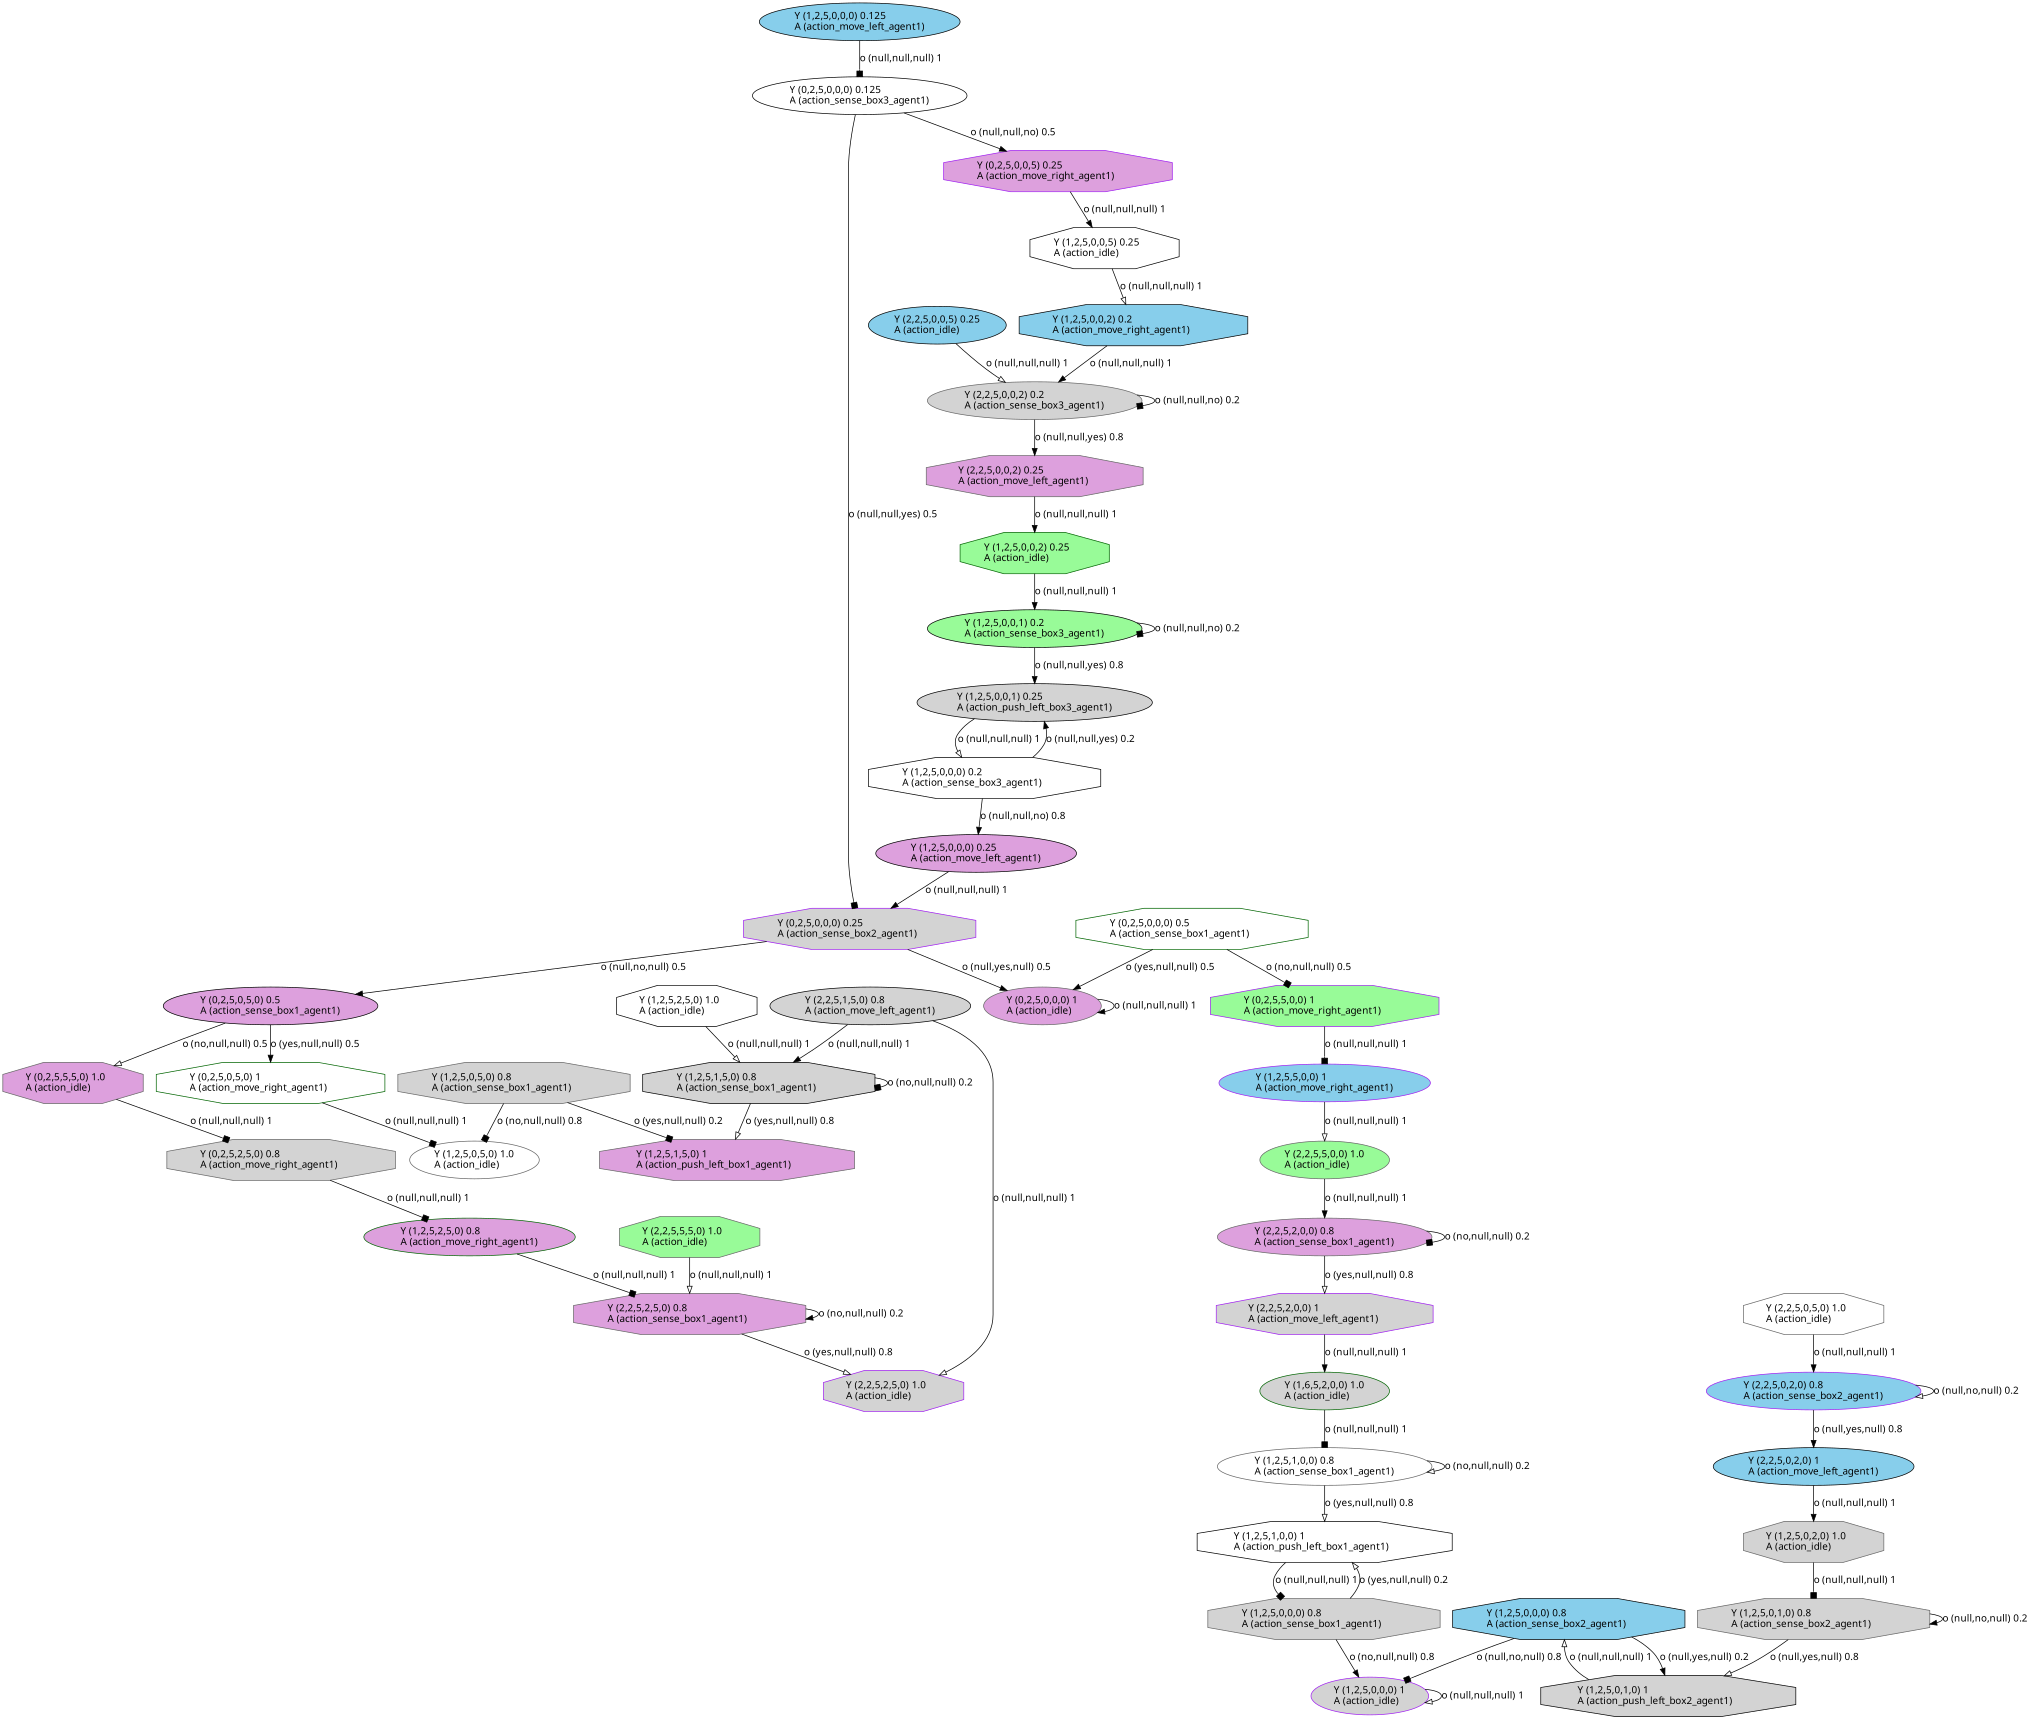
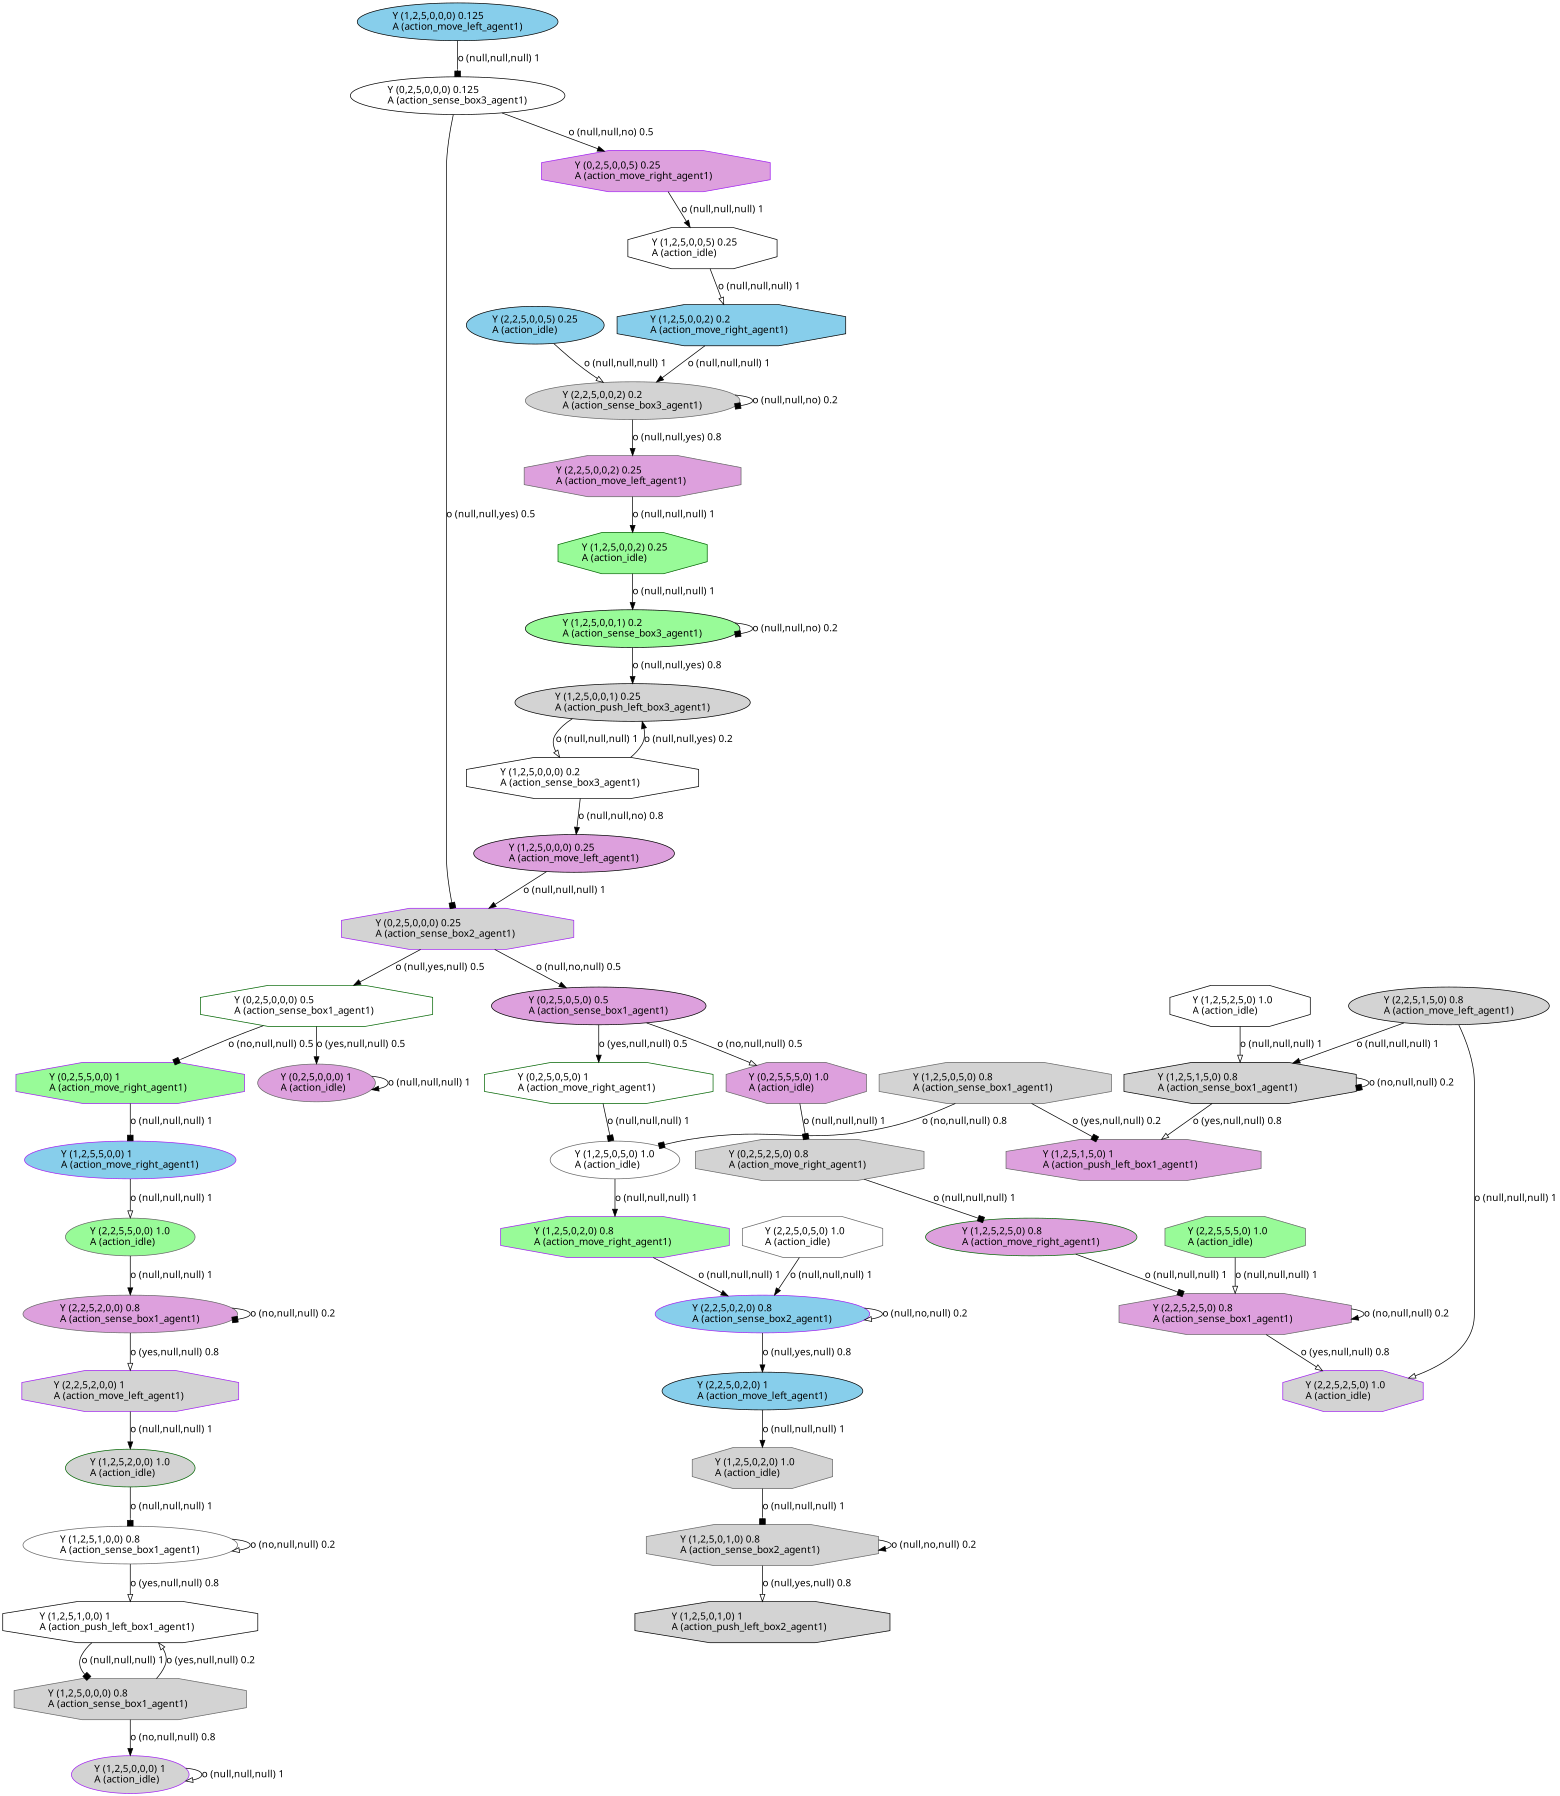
(954, 969) -> (390, 966)
none -> (615, 1237)
(1325, 1391) -> (130, 1468)
(1569, 1619) -> none
